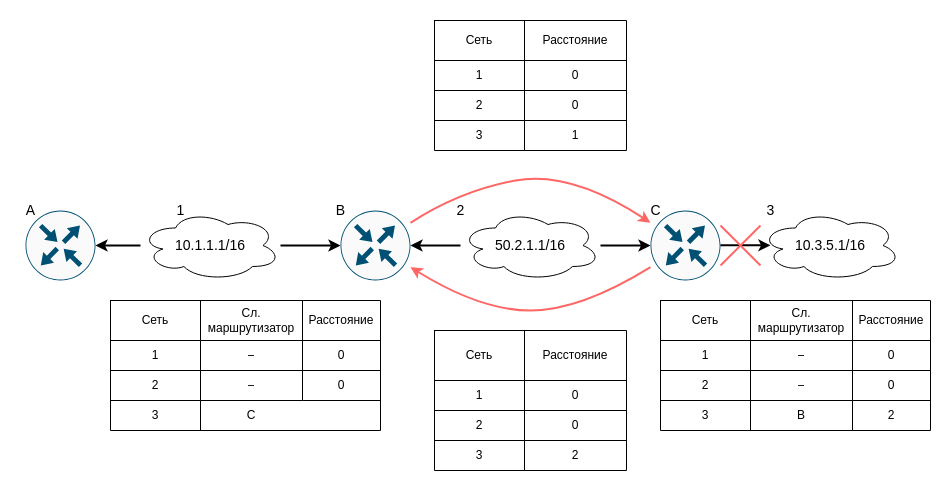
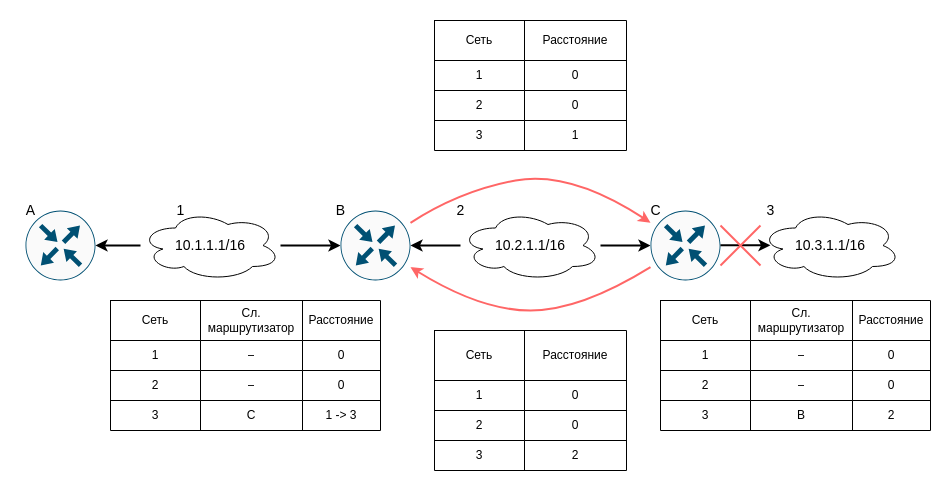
(531, 246) -> (531, 246)
(831, 246) -> (831, 246)
none -> (342, 416)
